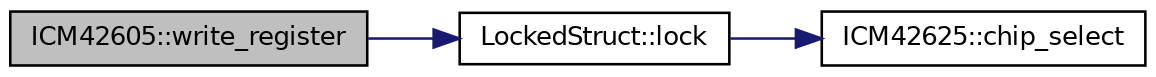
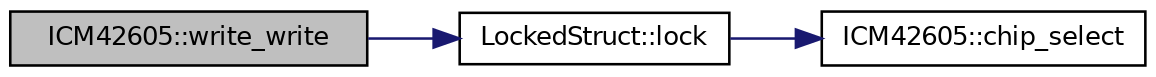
(189, 39) -> (189, 39)
(984, 39) -> (984, 39)
